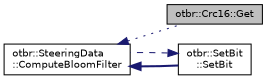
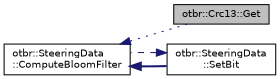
(215, 14) -> (221, 14)
(215, 59) -> (221, 59)
